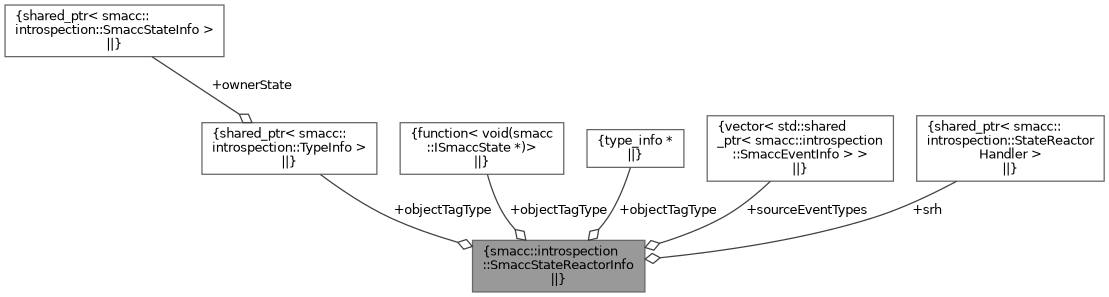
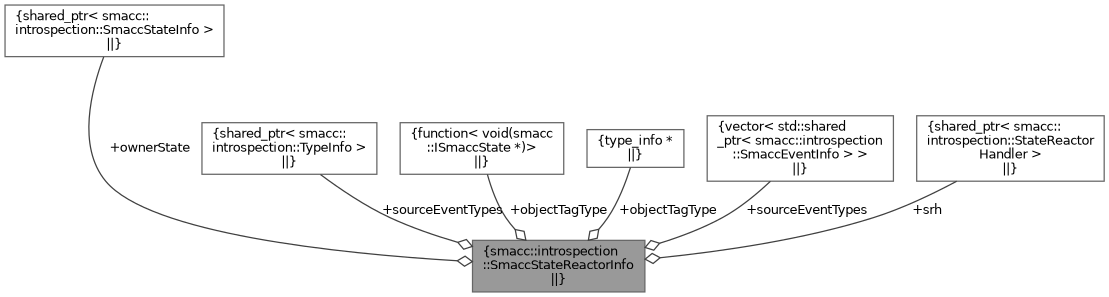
(196, 86) -> (212, 229)
(441, 211) -> (441, 211)
